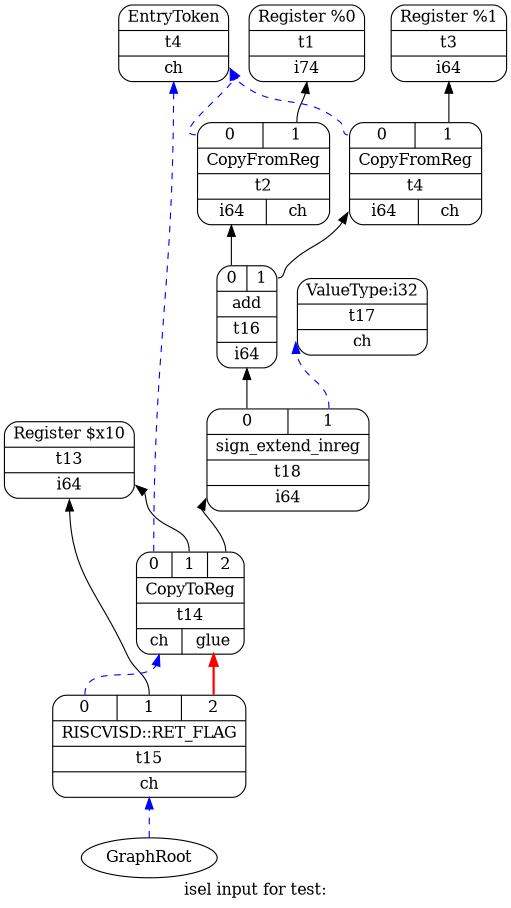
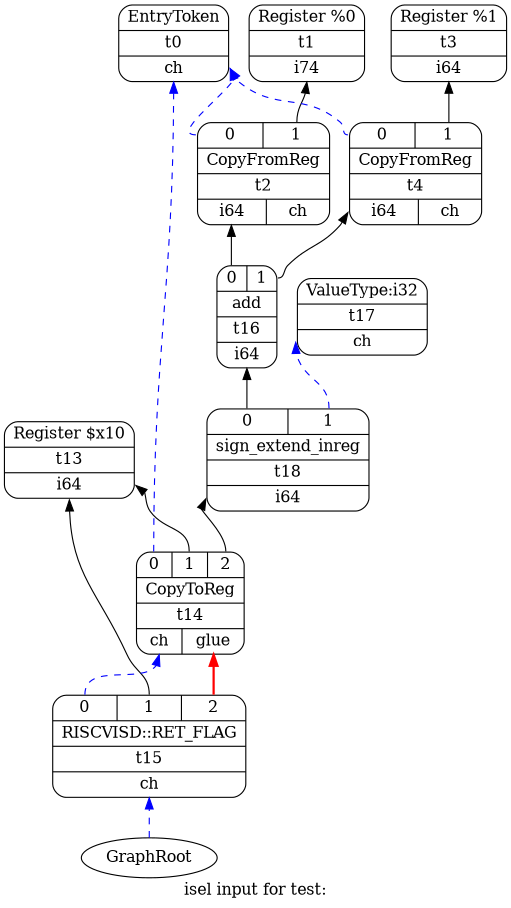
(174, 43) -> (174, 43)
